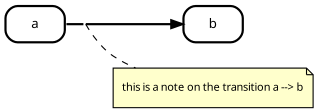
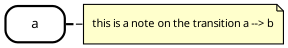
(213, 24) -> none
